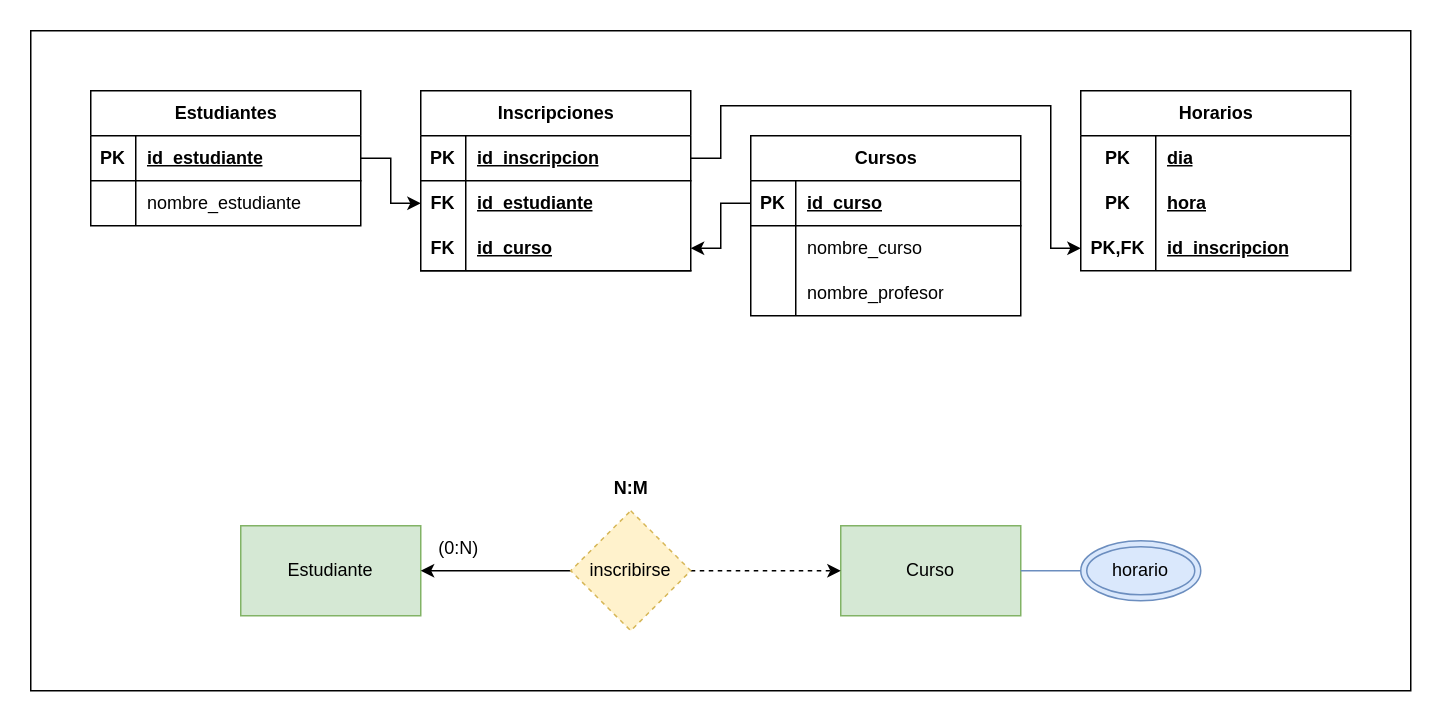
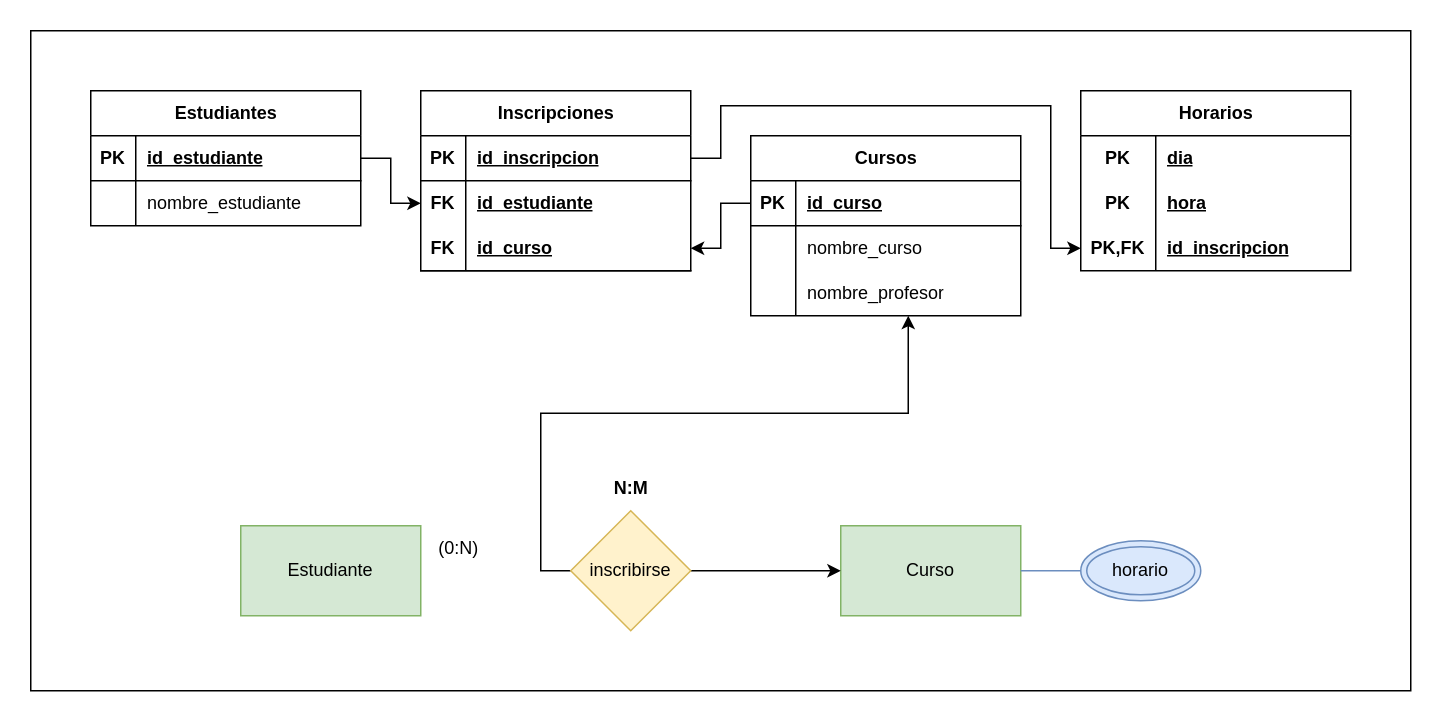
(486, 571) -> (688, 413)
(631, 571) -> (631, 571)
(759, 571) -> (759, 571)
